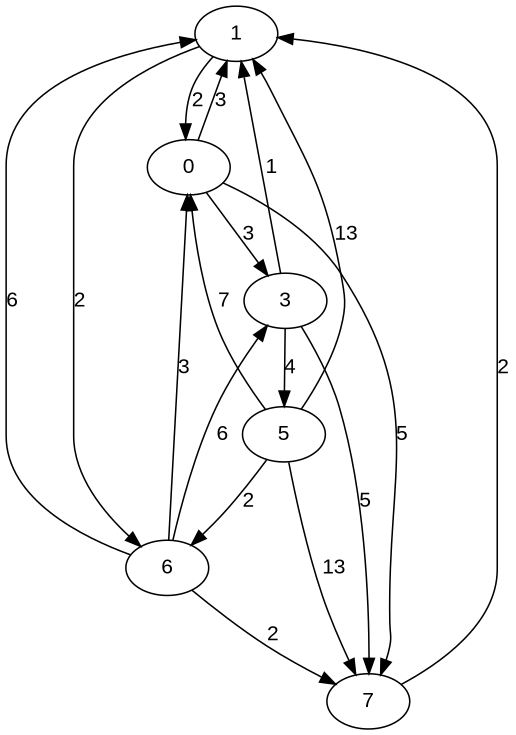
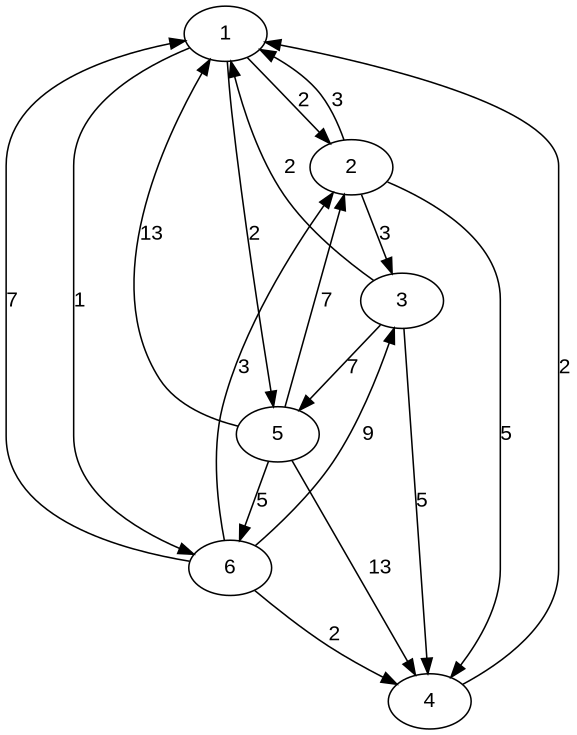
(189, 167) -> (351, 167)
(272, 167) -> (290, 167)
none -> (246, 227)
(12, 301) -> (12, 301)
(80, 301) -> (80, 301)
(290, 368) -> (353, 368)
(223, 434) -> (368, 434)
(249, 501) -> (262, 501)
(368, 701) -> (430, 701)
